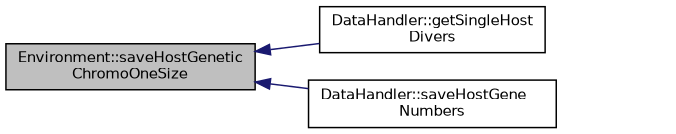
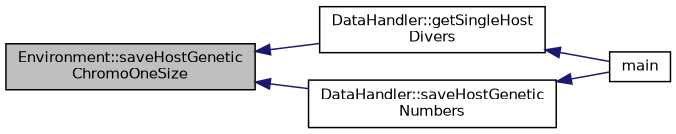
none -> (640, 67)
(432, 104) -> (432, 104)
